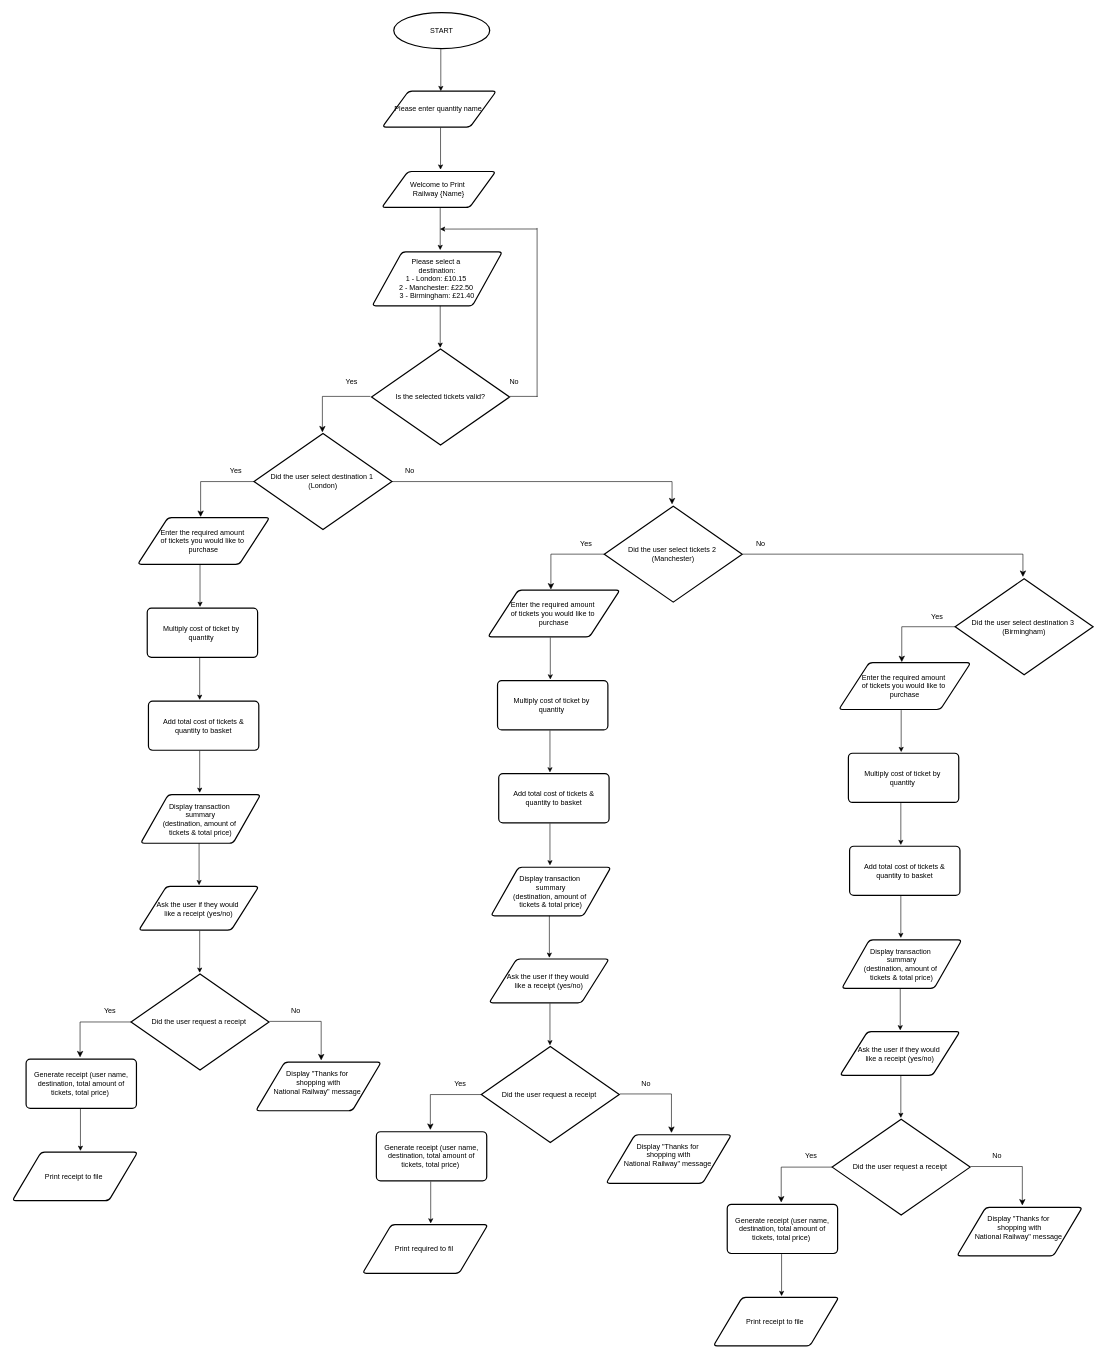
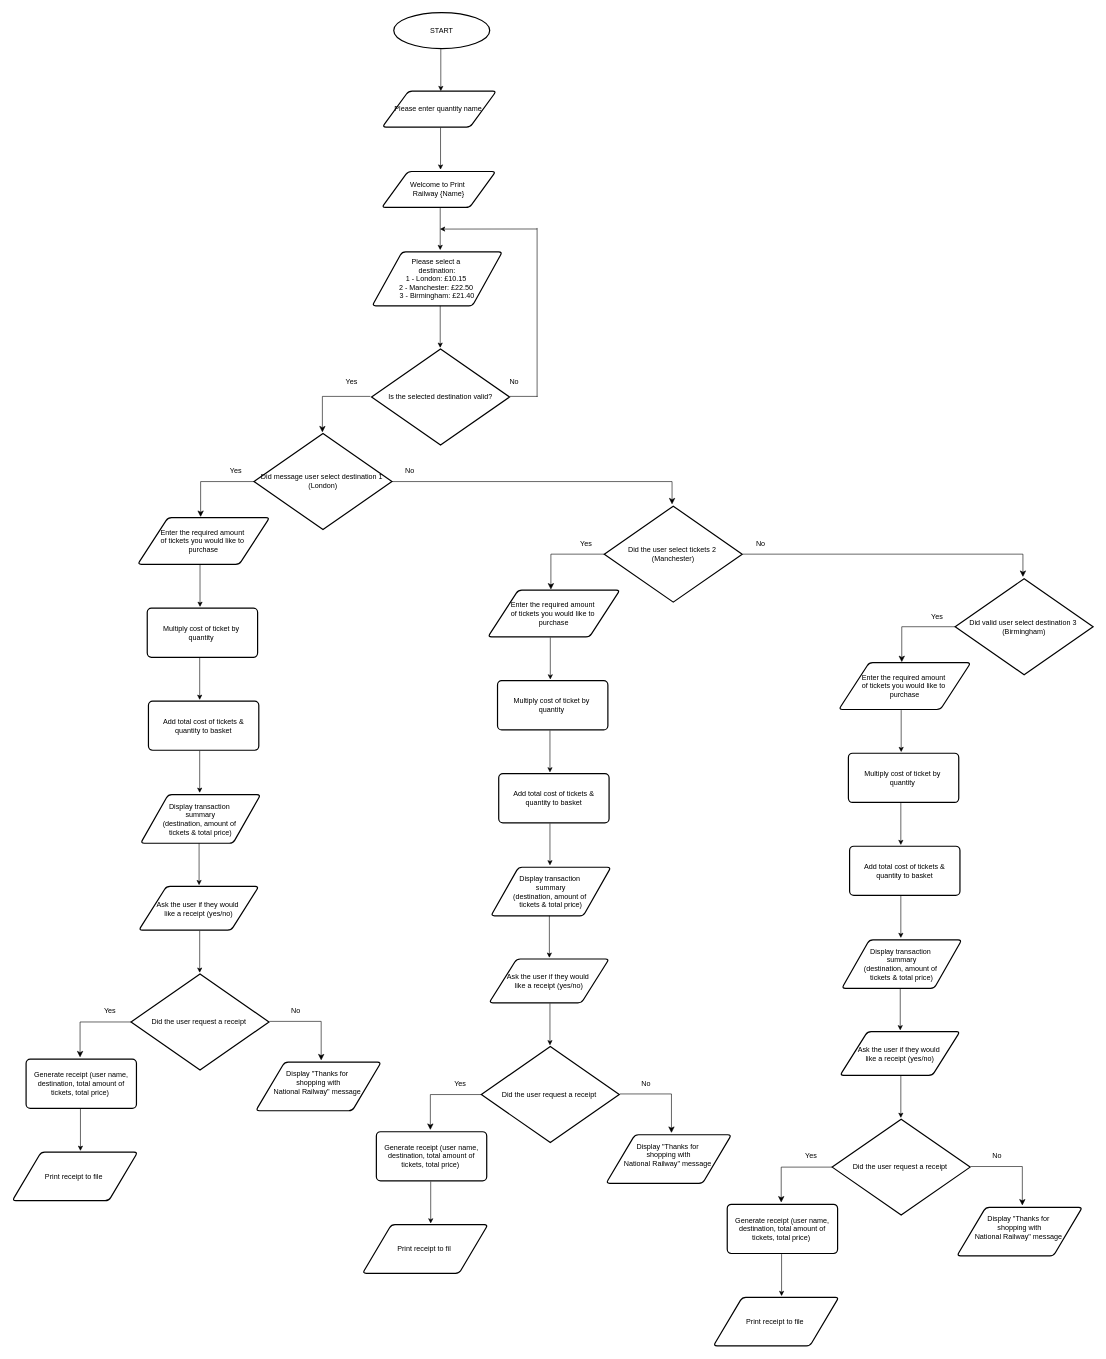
(441, 397) -> (441, 397)
(323, 482) -> (323, 482)
(1025, 627) -> (1025, 627)
(425, 1250) -> (425, 1250)
